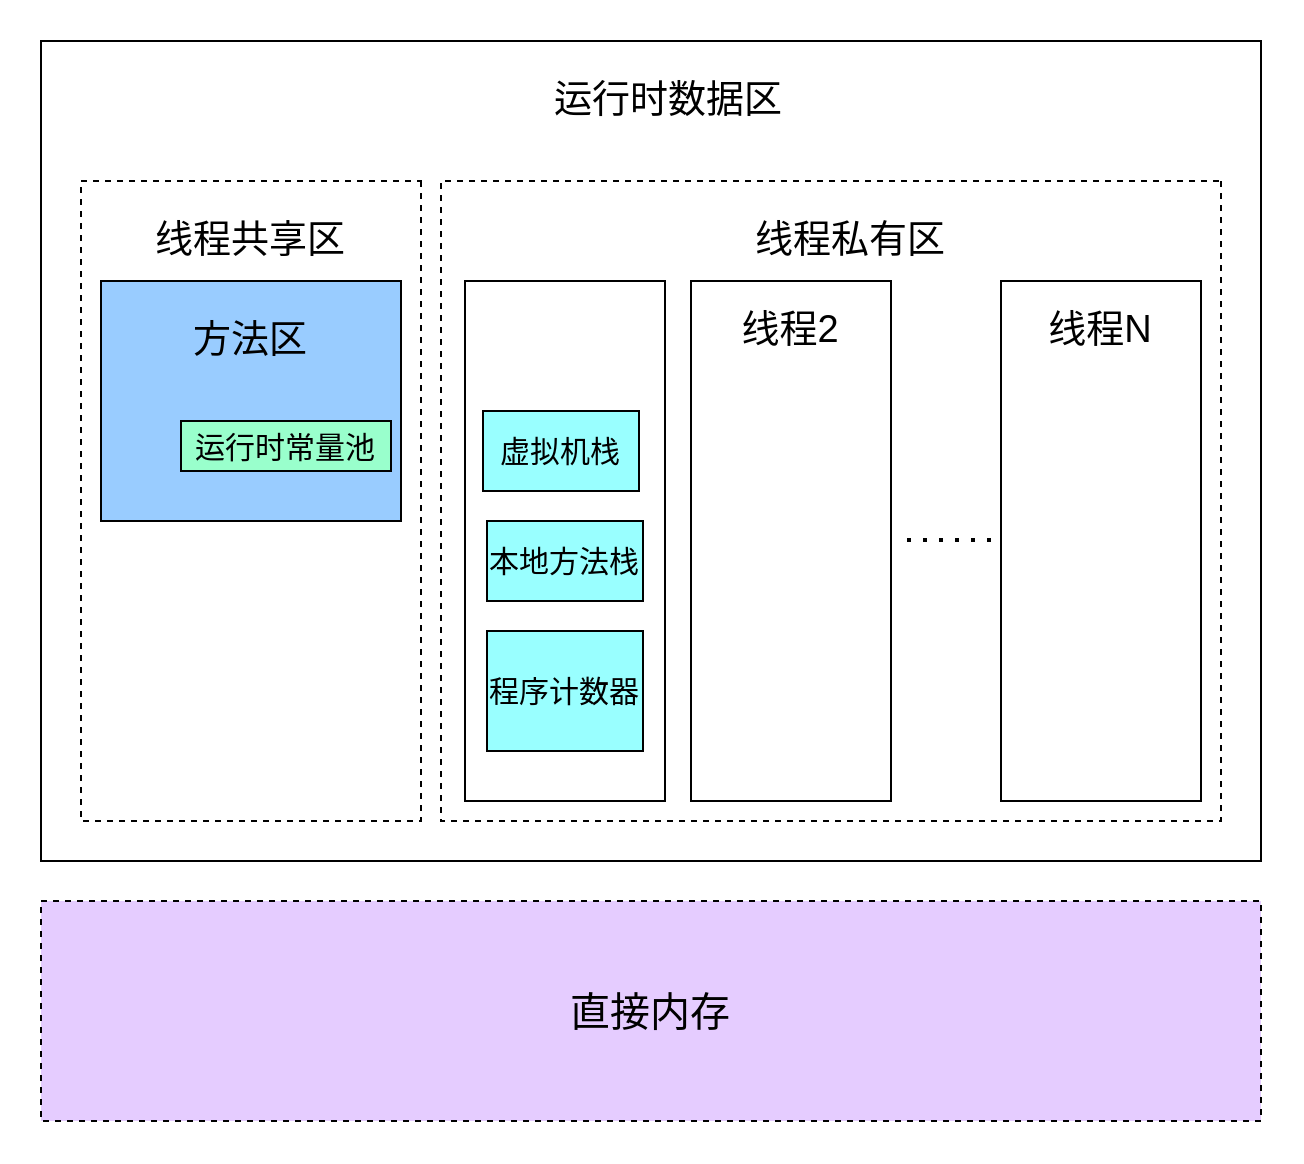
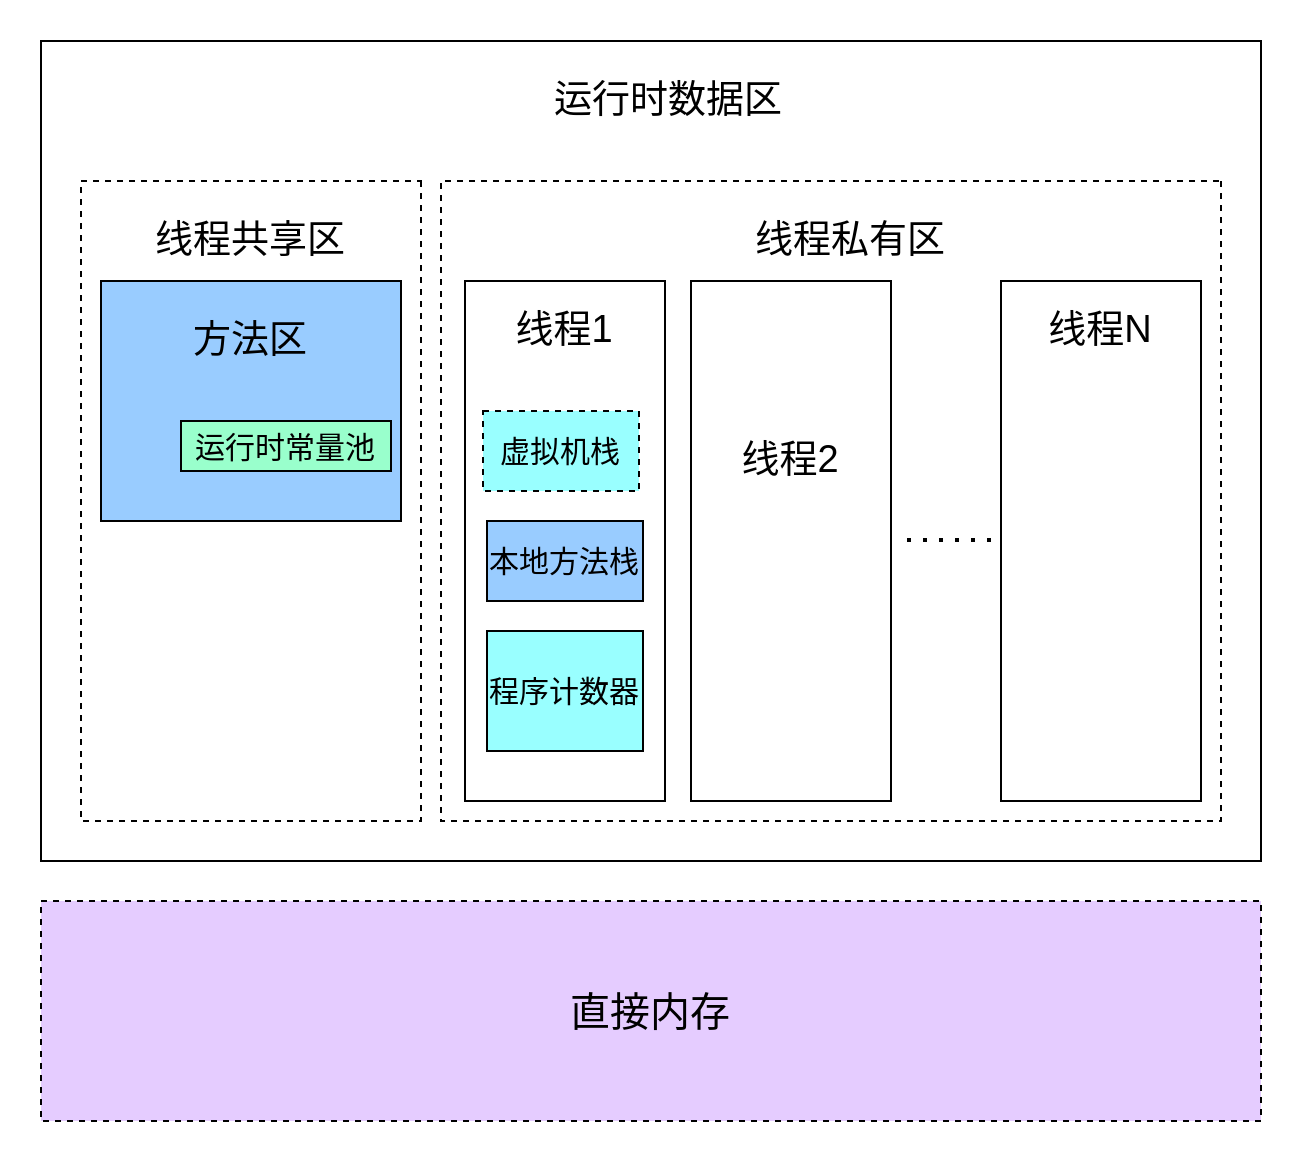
none -> (565, 331)
(791, 331) -> (791, 461)
(561, 451) -> (561, 451)
(565, 561) -> (565, 561)
